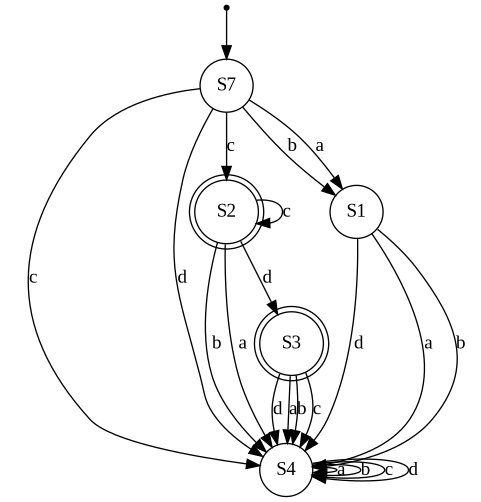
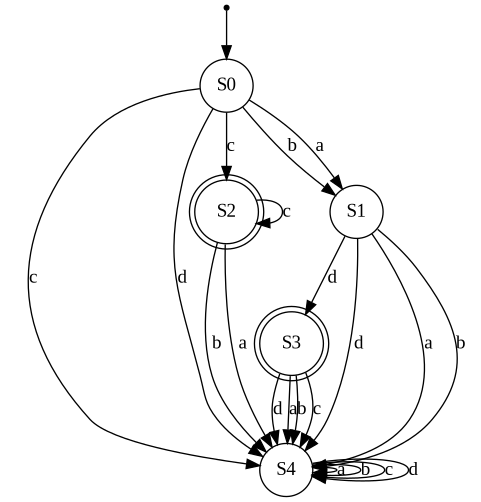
(227, 86) -> (227, 86)
(256, 272) -> (328, 269)
